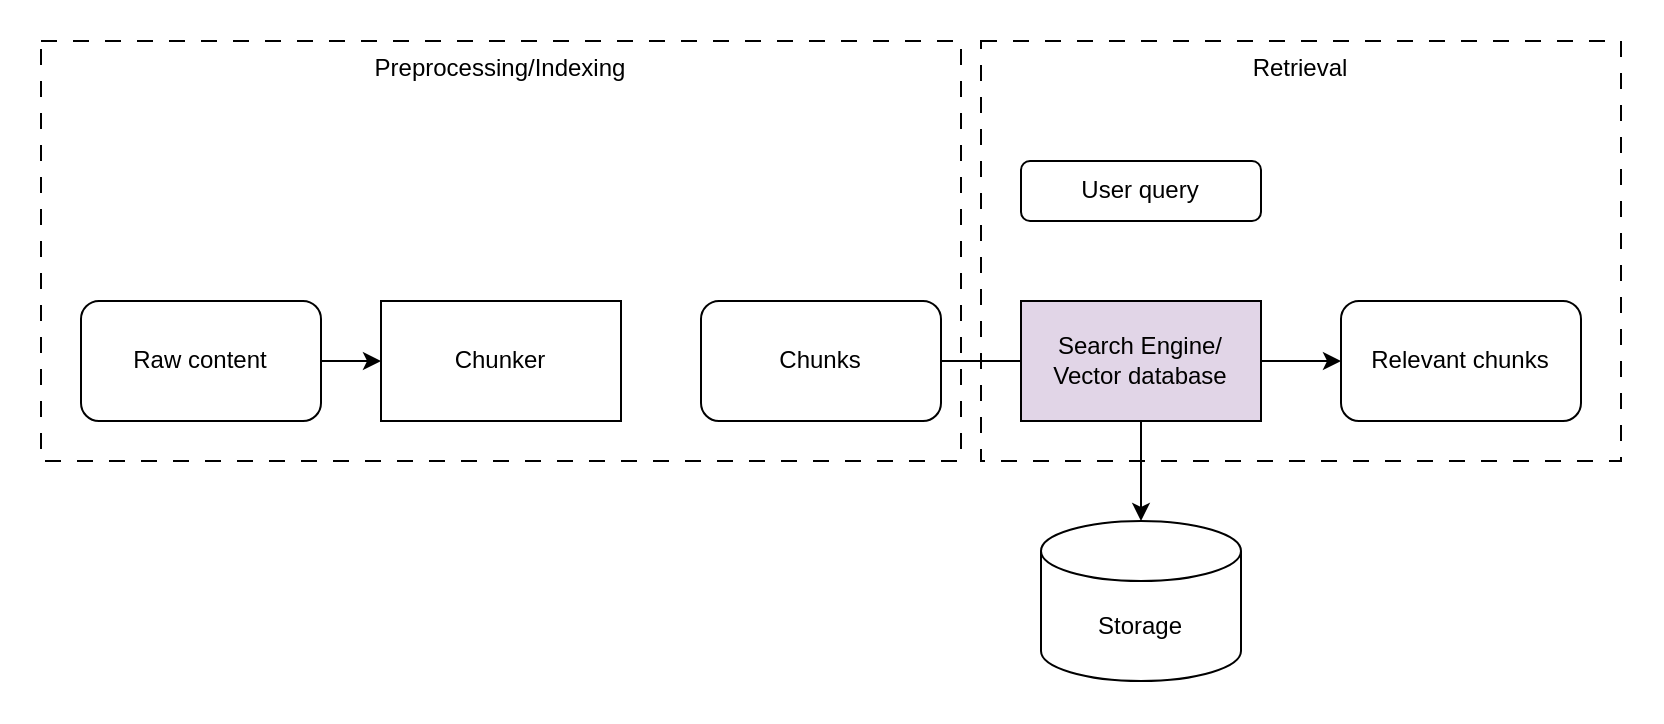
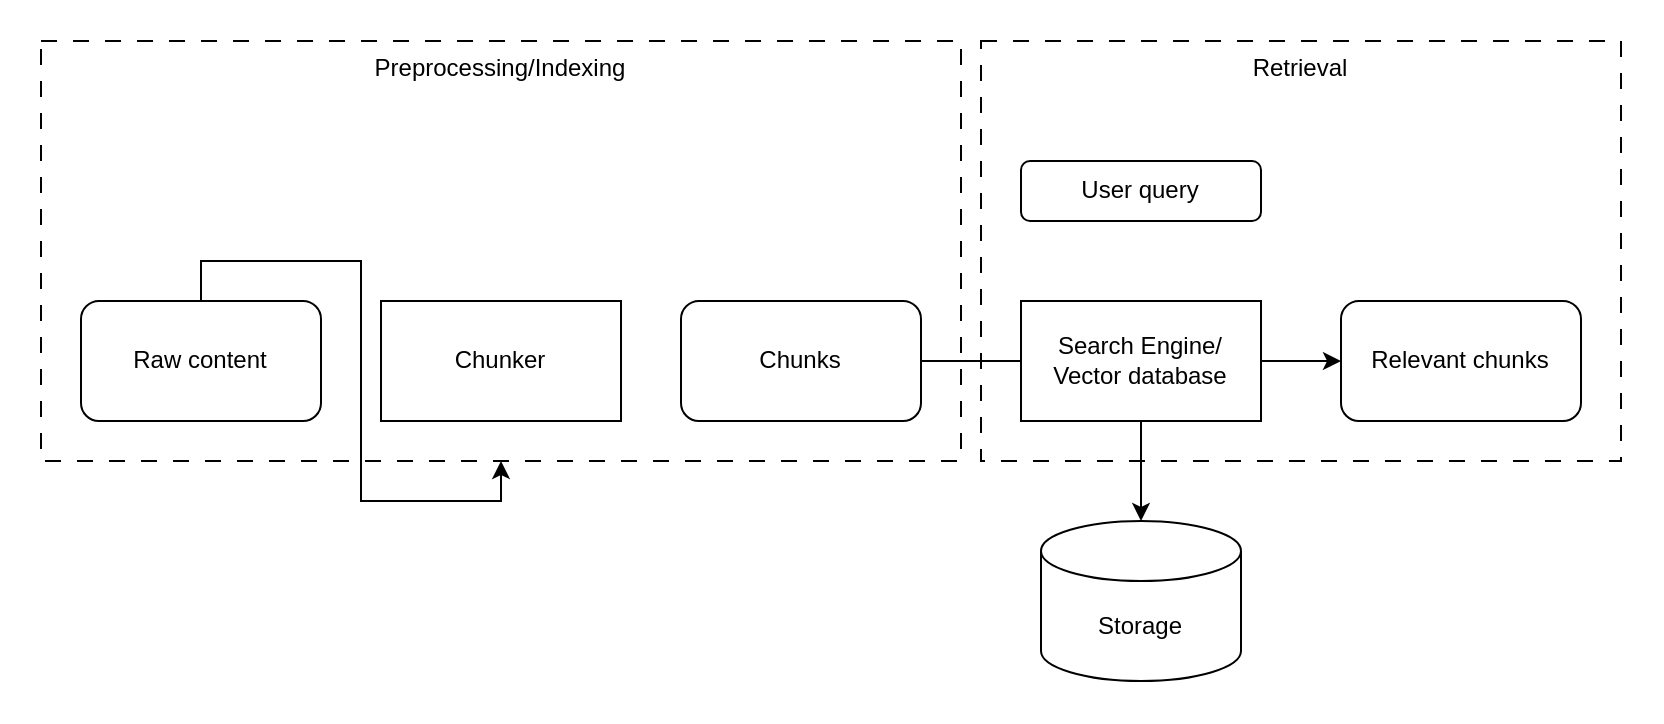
(358, 361) -> (361, 364)
(821, 361) -> (801, 361)
(1141, 361) -> (1141, 361)
